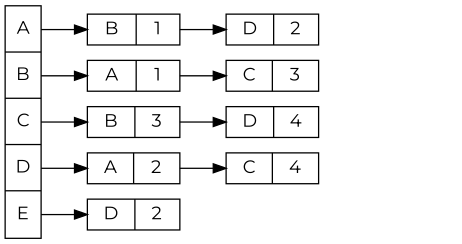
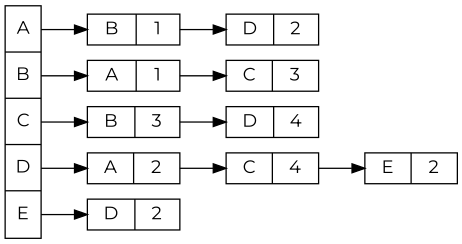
none -> (411, 168)
